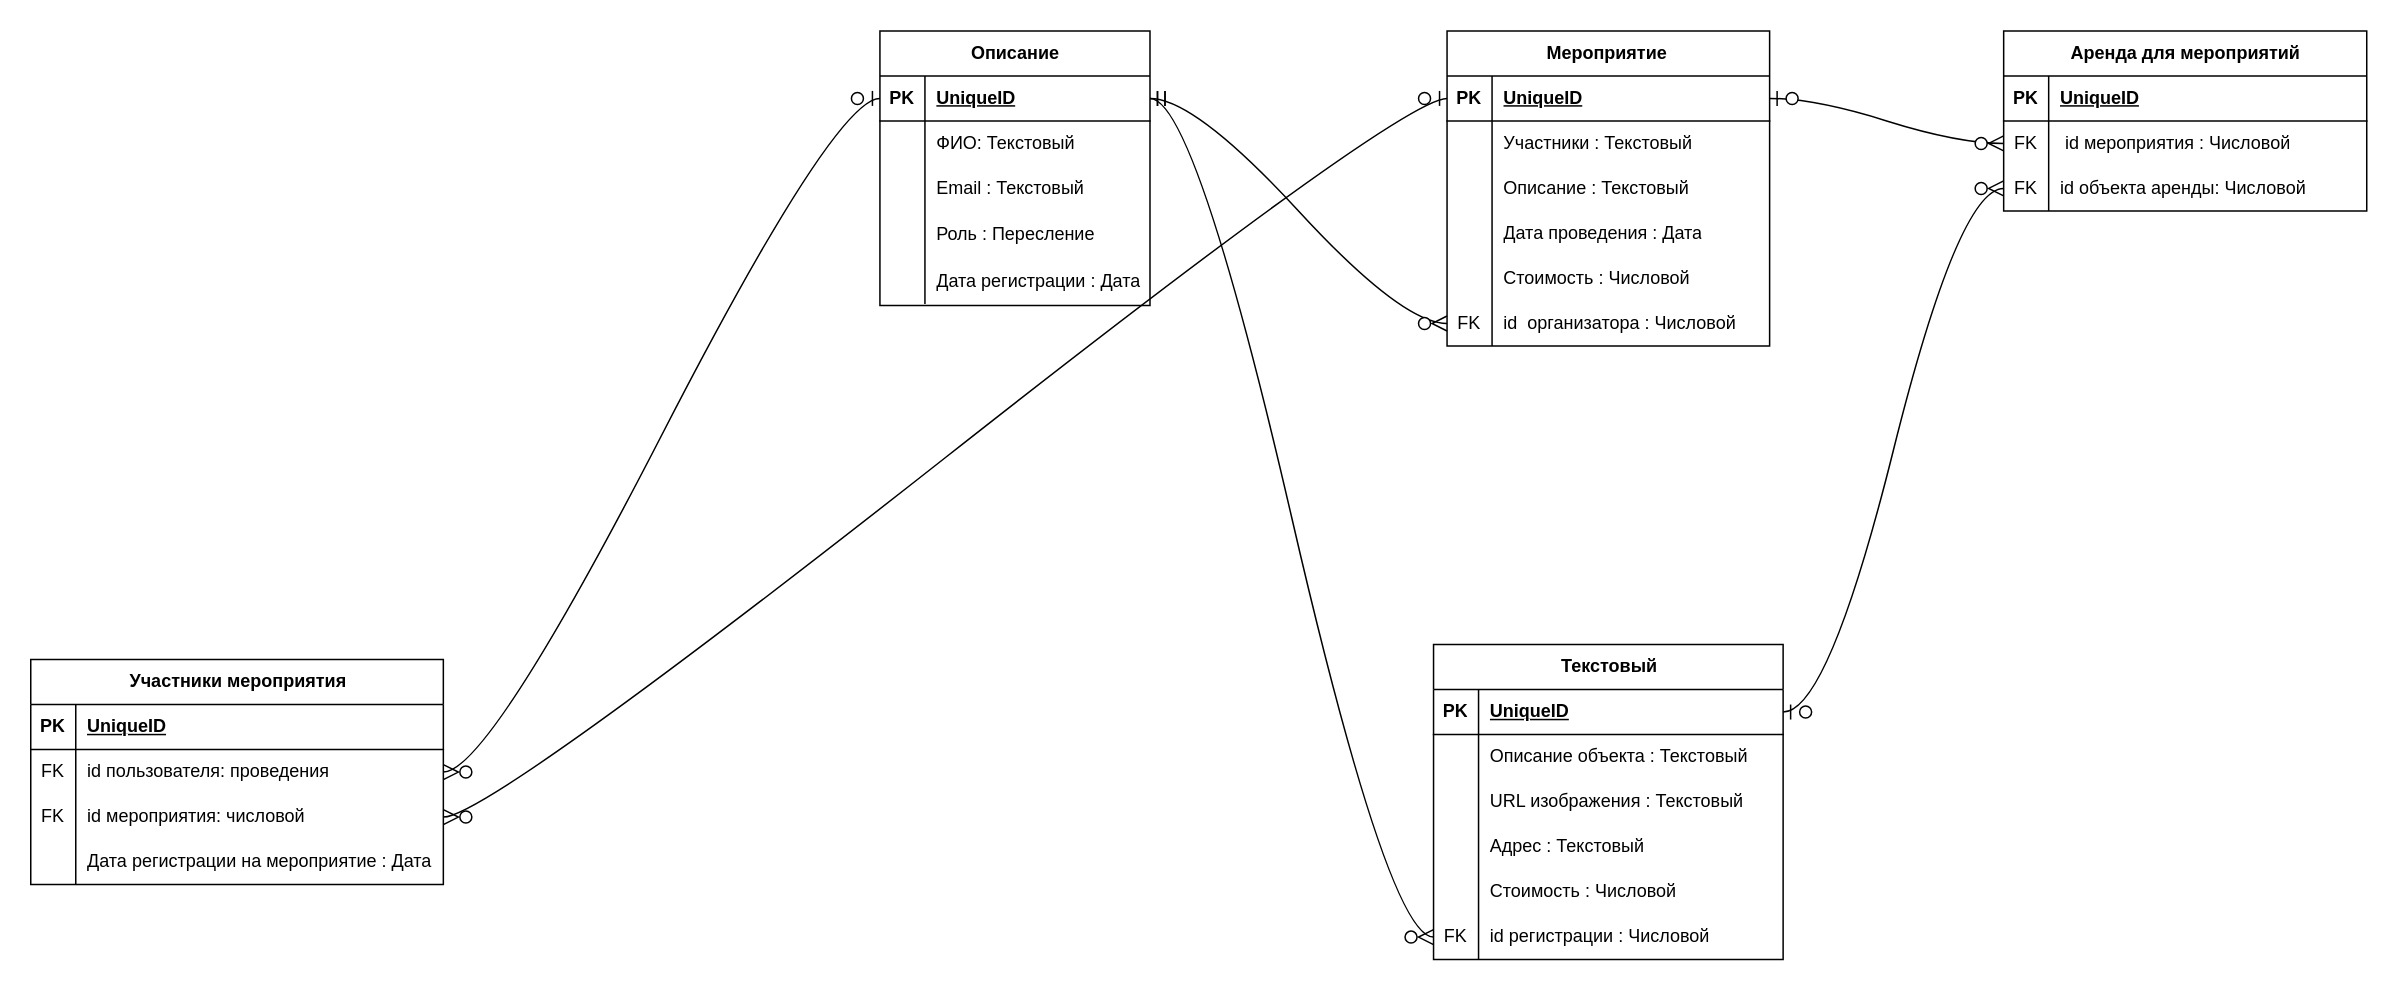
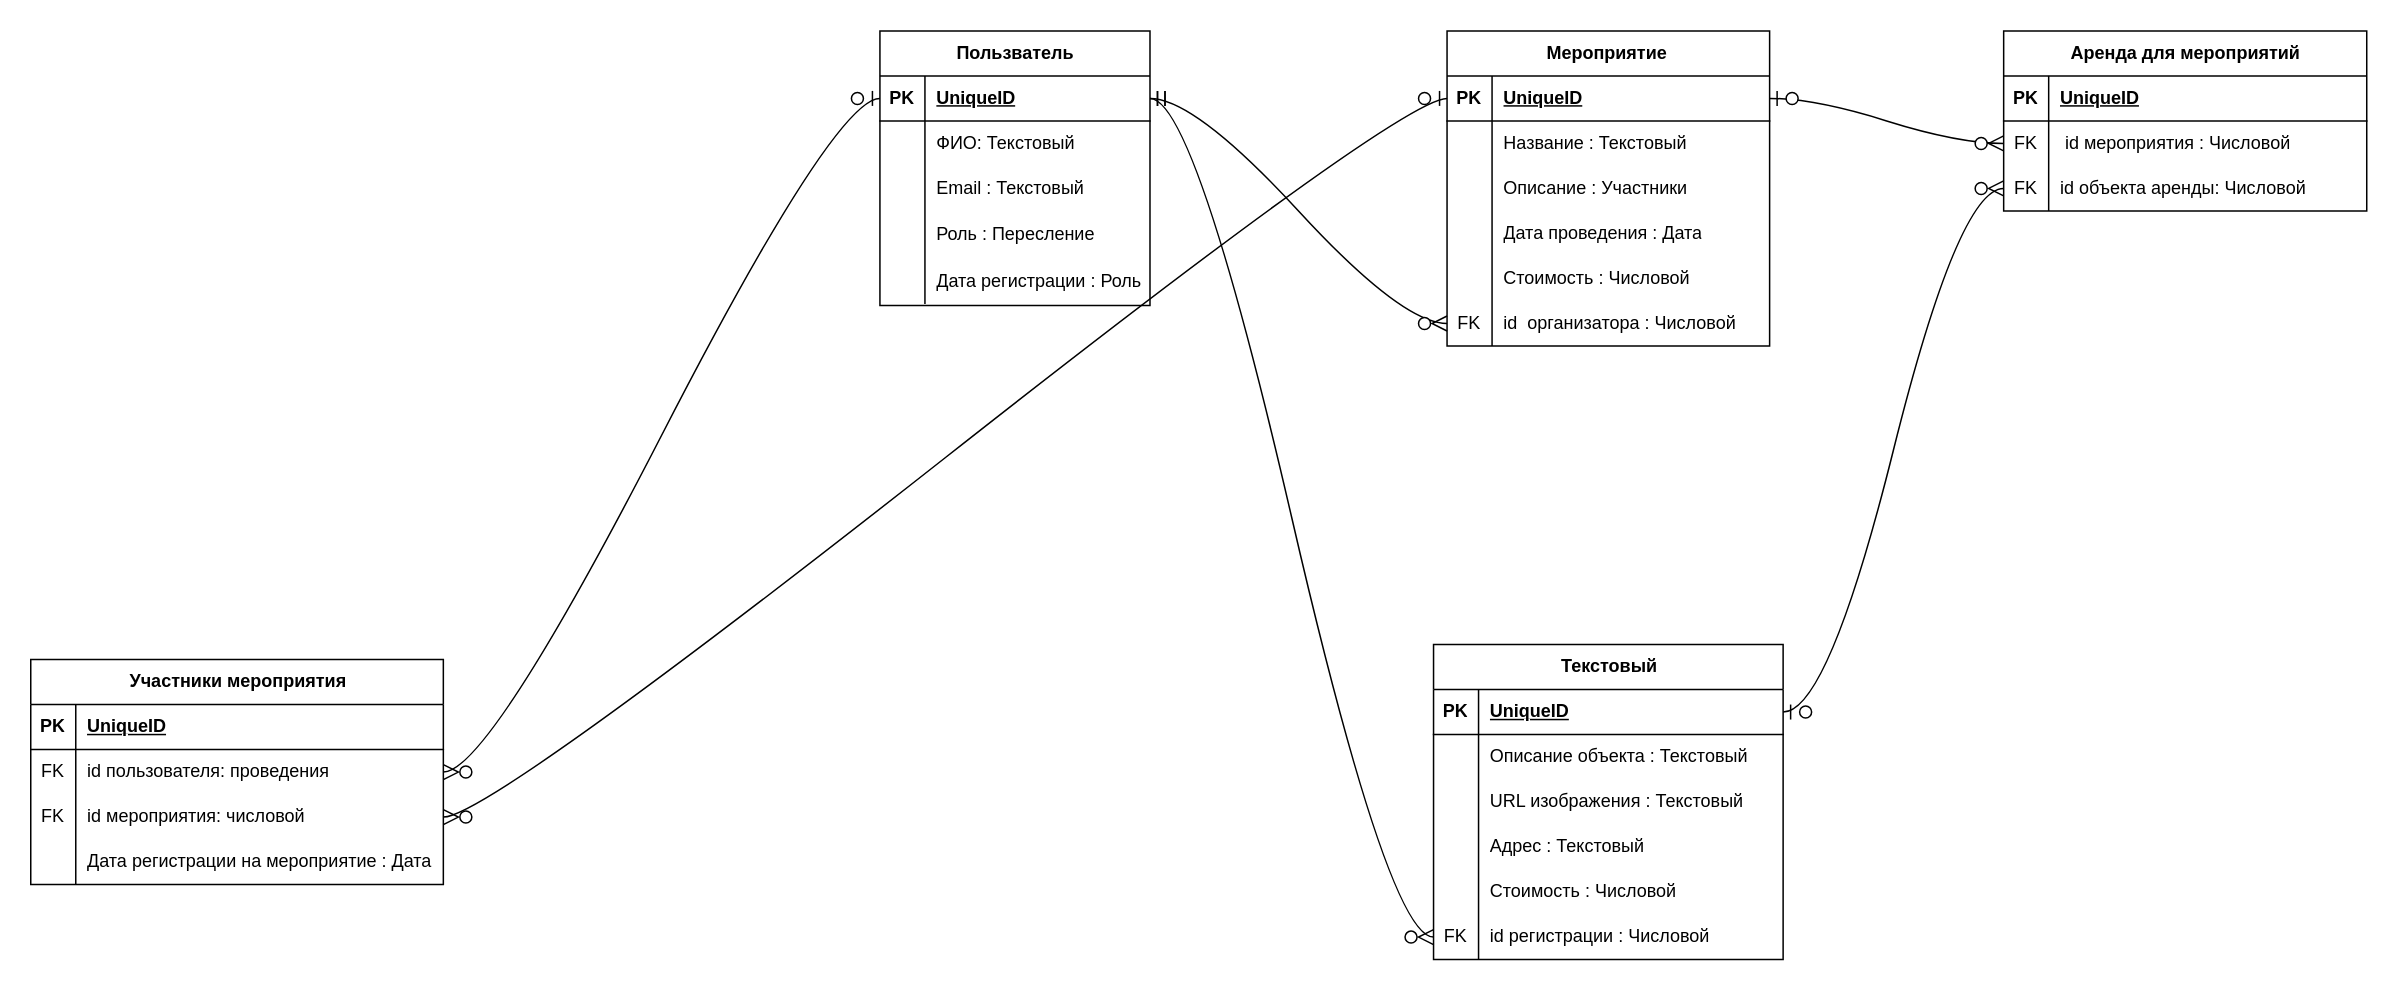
(1016, 53) -> (1016, 53)
(1603, 143) -> (1598, 143)
(1598, 188) -> (1598, 188)
(1043, 281) -> (1043, 281)
